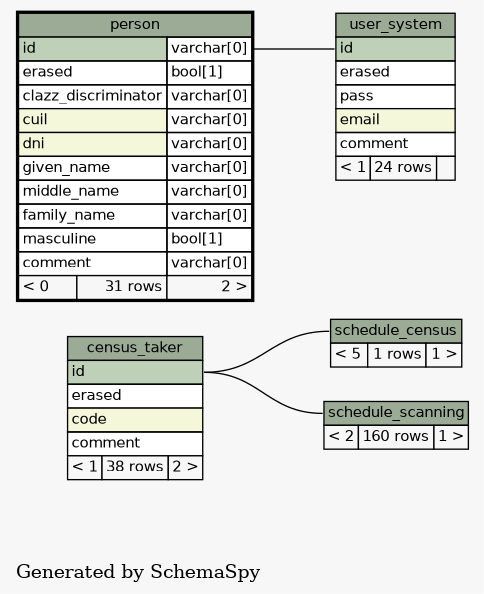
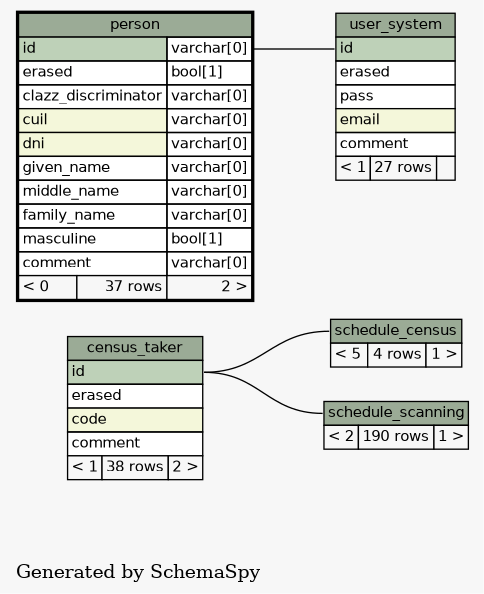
(403, 168) -> (403, 168)
(134, 287) -> (134, 287)
(398, 354) -> (398, 354)
(396, 437) -> (396, 437)
